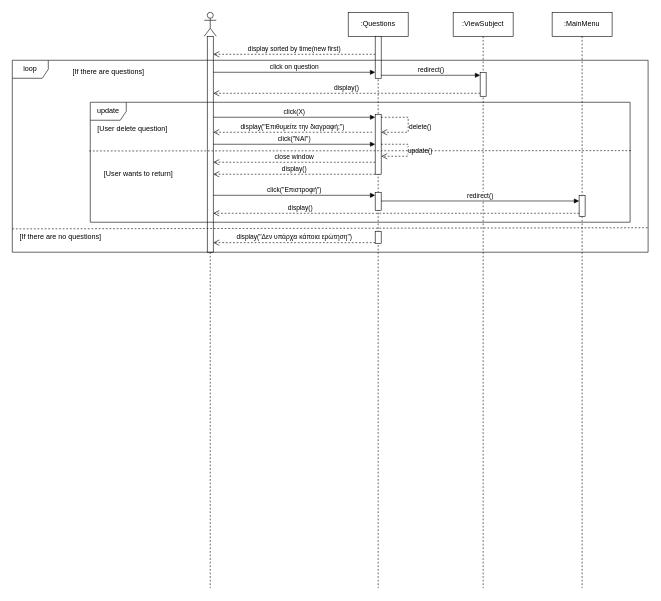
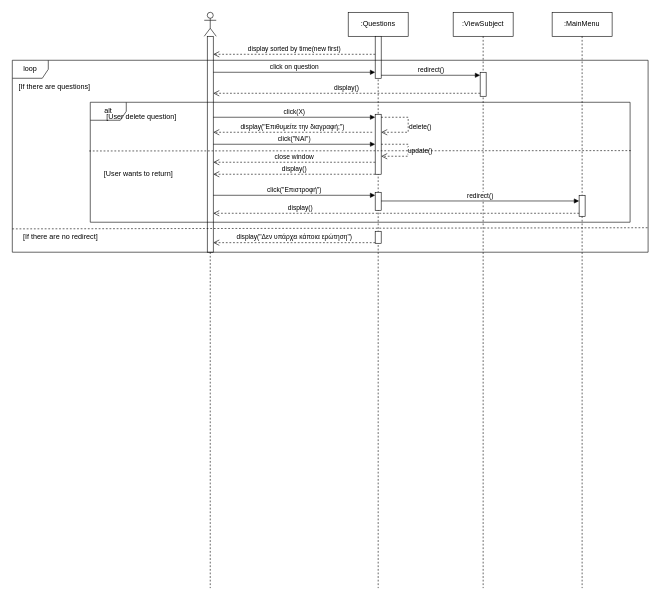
(108, 72) -> (54, 87)
(108, 111) -> (108, 111)
(132, 129) -> (141, 117)
(61, 237) -> (61, 237)
